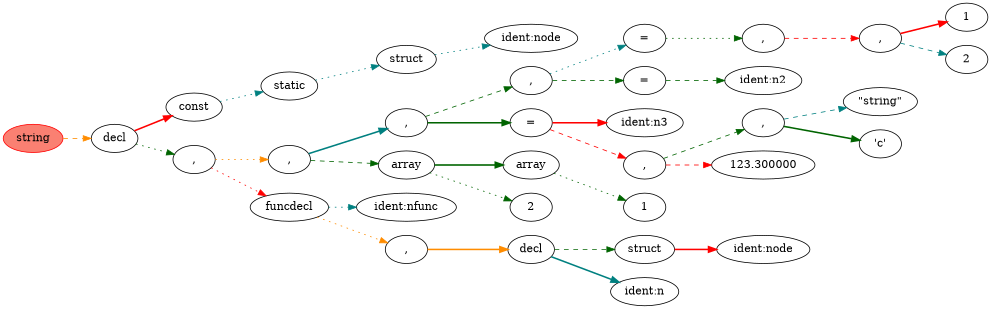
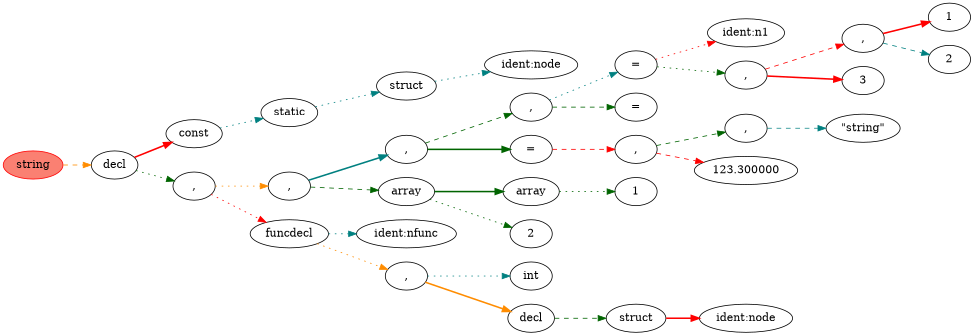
none -> (746, 33)
(763, 81) -> none
none -> (863, 81)
(645, 123) -> none
(880, 144) -> none
none -> (531, 276)
(645, 292) -> none
